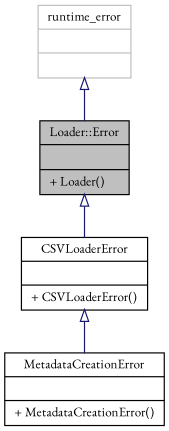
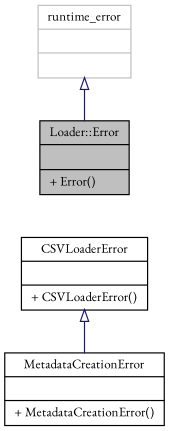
(77, 182) -> (73, 182)
(85, 222) -> none
